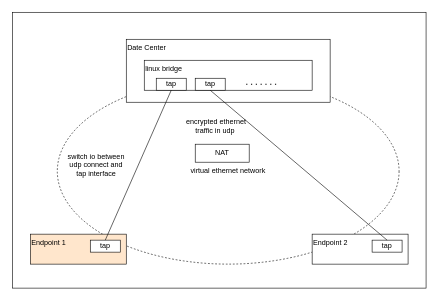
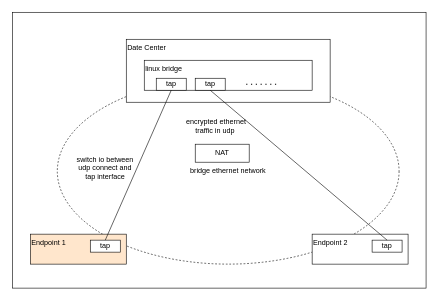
(96, 165) -> (105, 168)
(228, 171) -> (228, 171)
